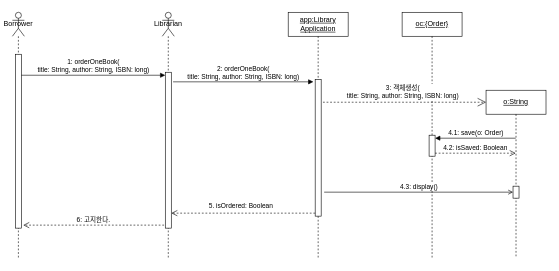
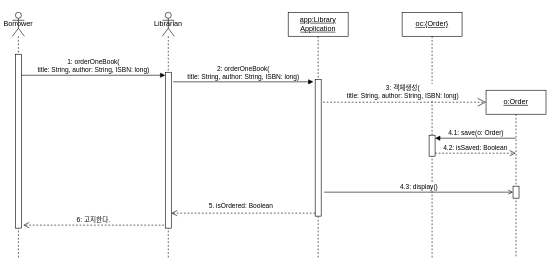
(516, 102) -> (516, 102)
